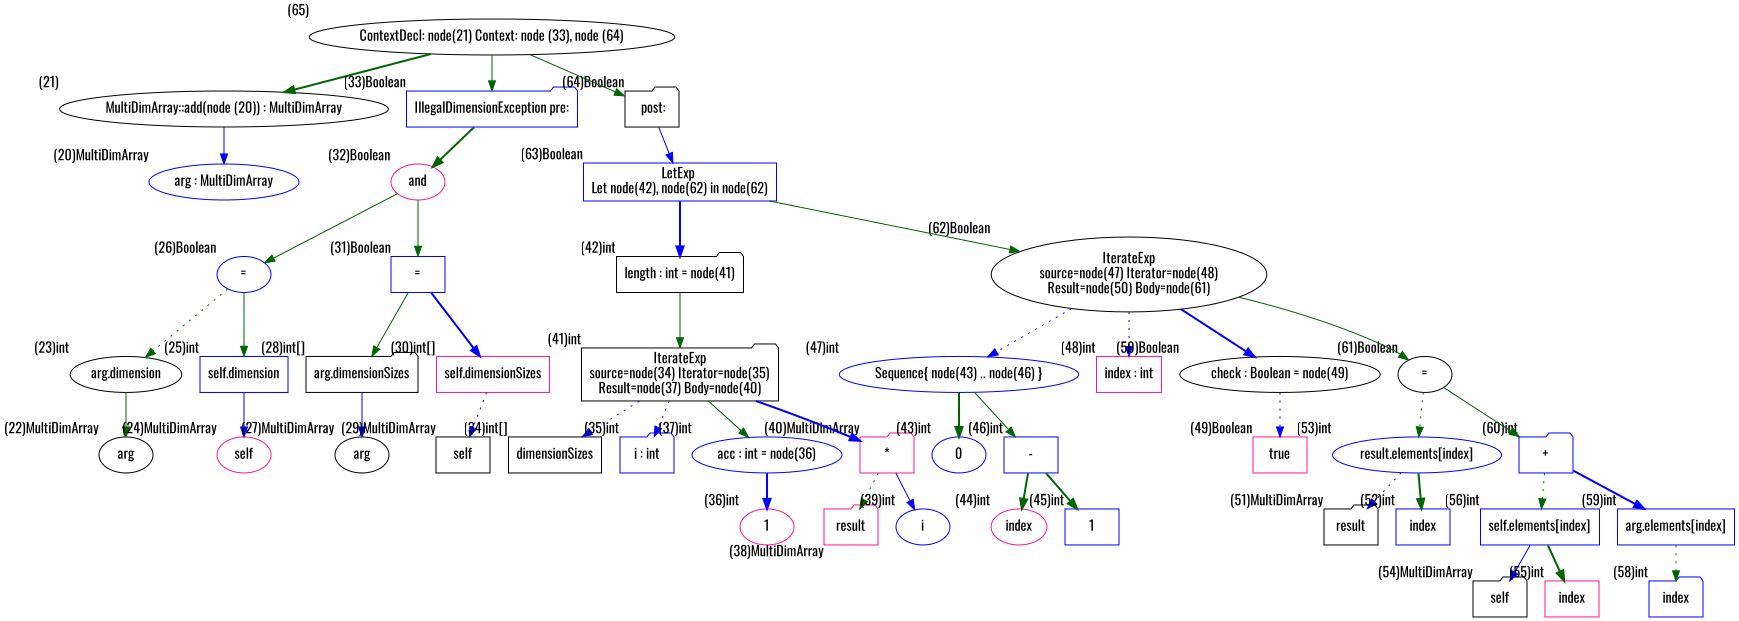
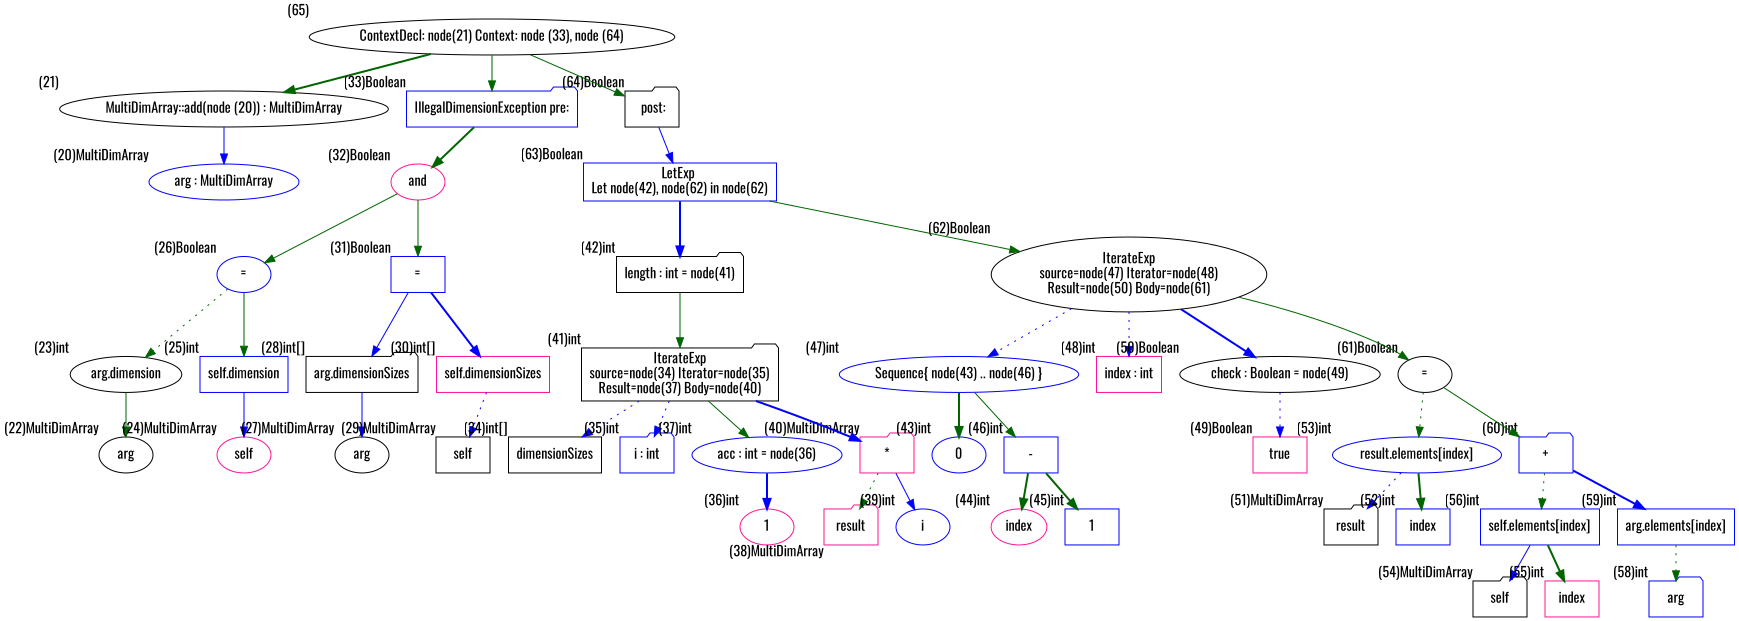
(393, 320) -> (393, 320)
(1676, 599) -> (1676, 599)
